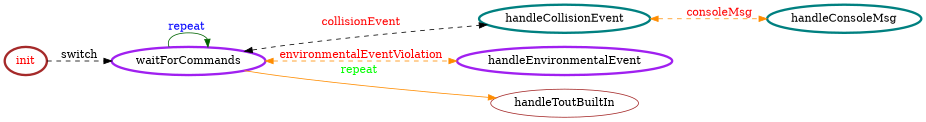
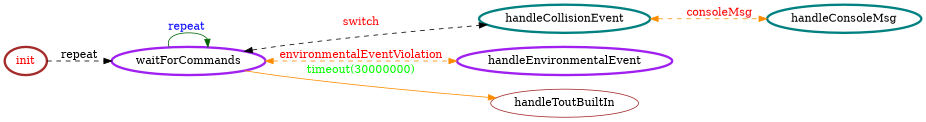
(361, 22) -> (361, 22)
(79, 55) -> (79, 55)
(361, 70) -> (361, 70)
